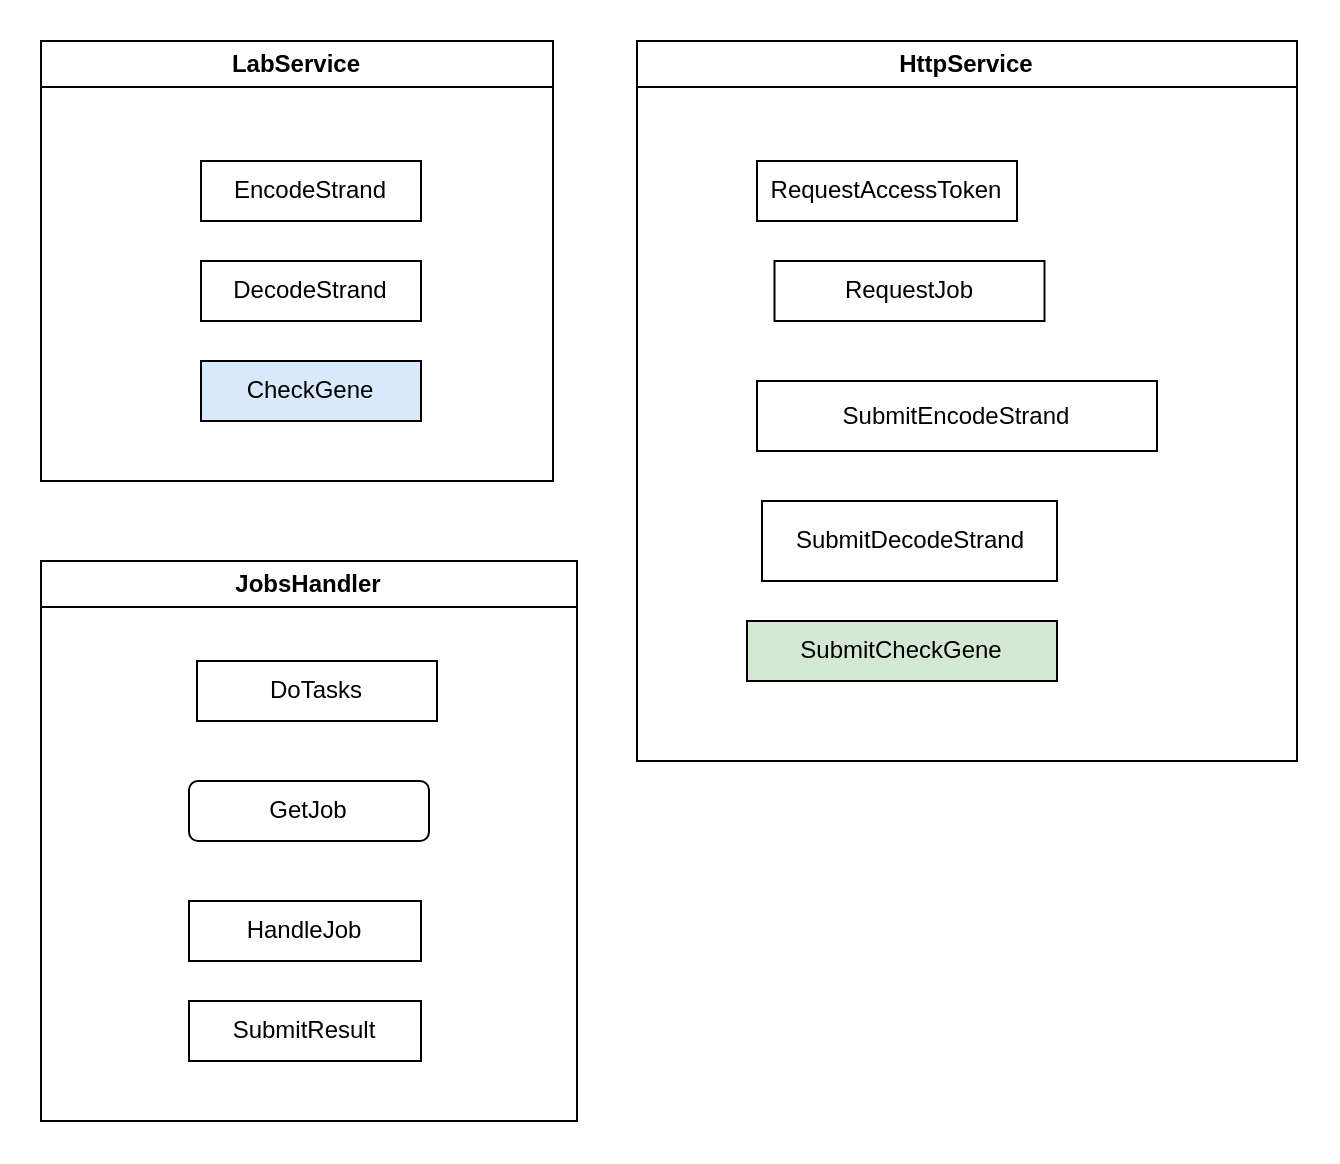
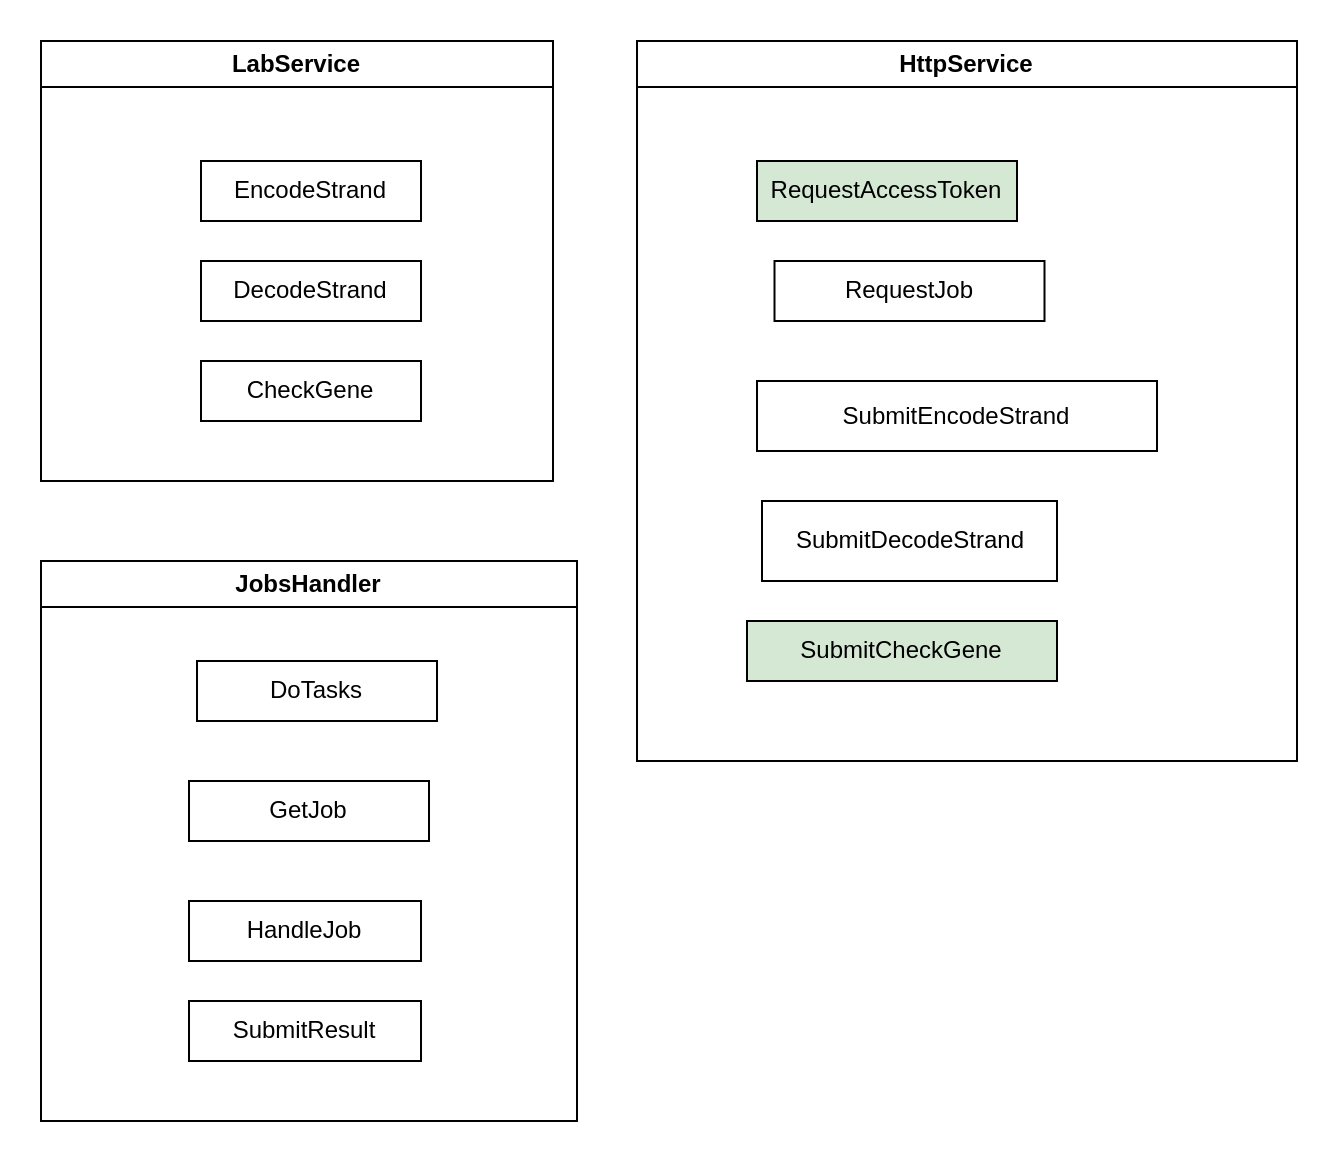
(887, 191) -> (887, 191)
(311, 391) -> (311, 391)
(309, 811) -> (309, 811)
